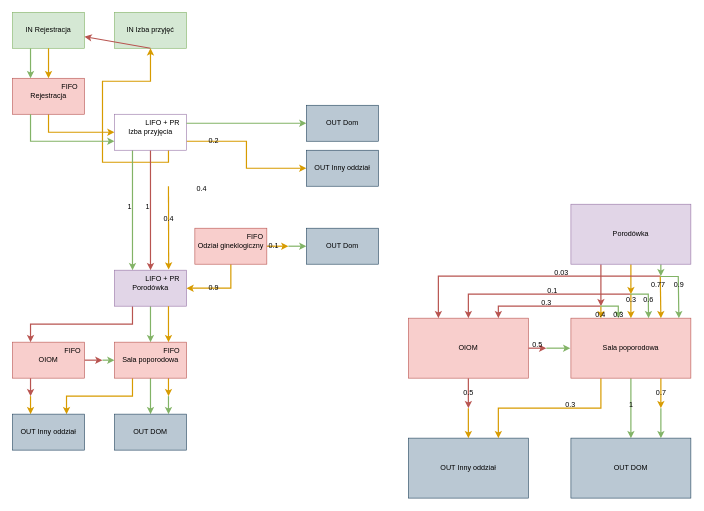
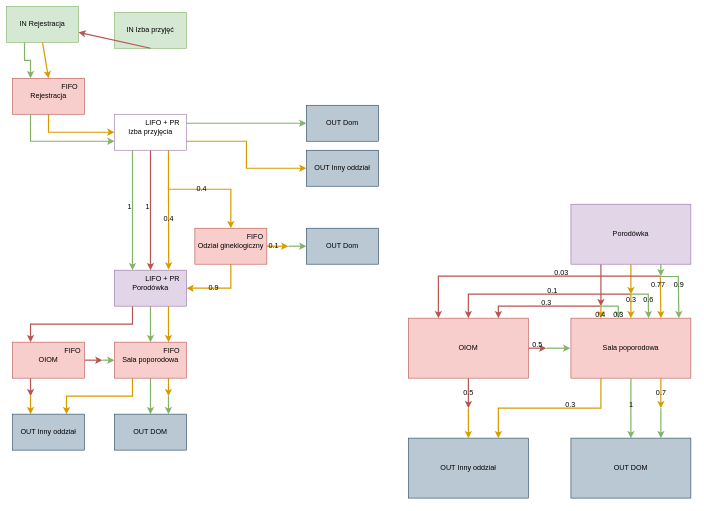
(48, 30) -> (42, 24)
(102, 118) -> (202, 189)
(213, 141) -> none
